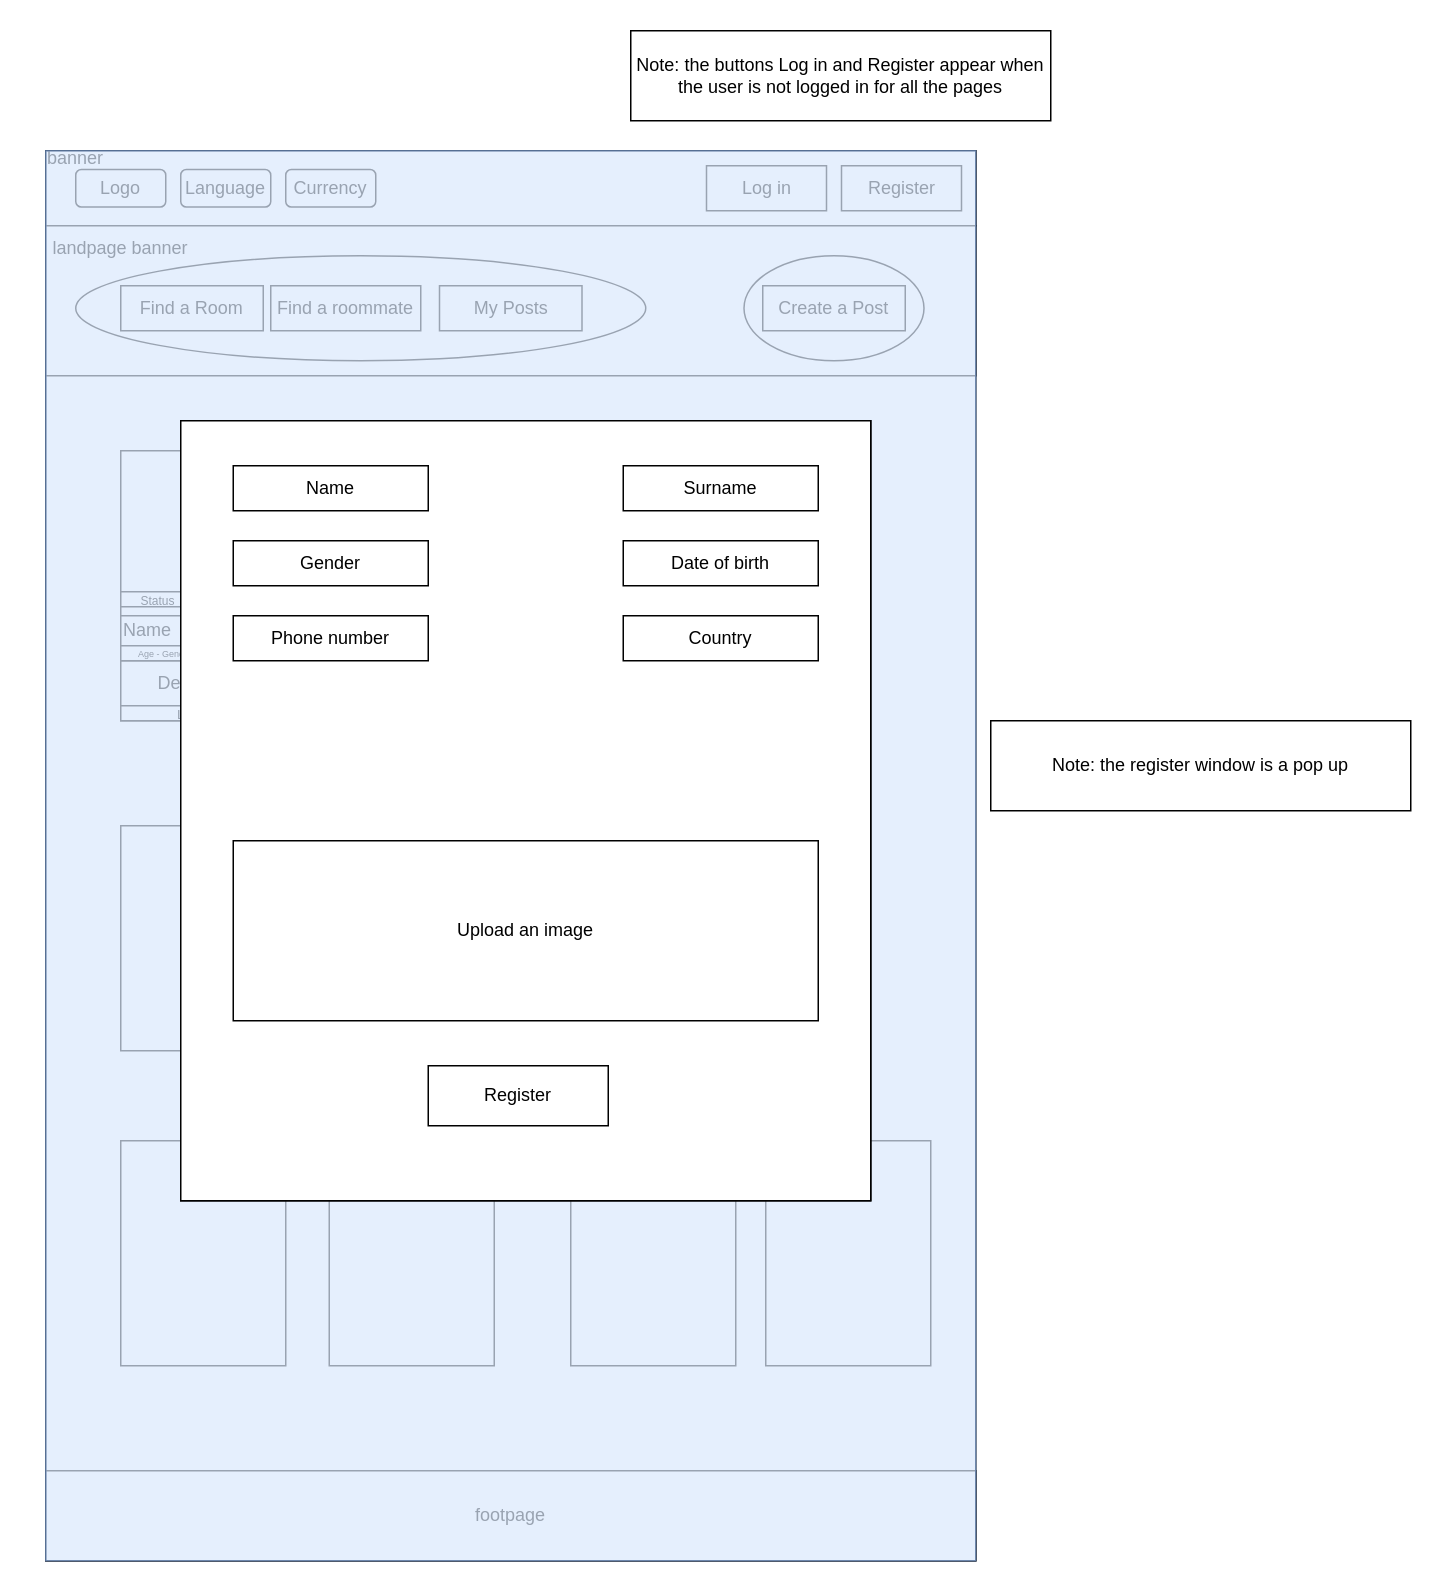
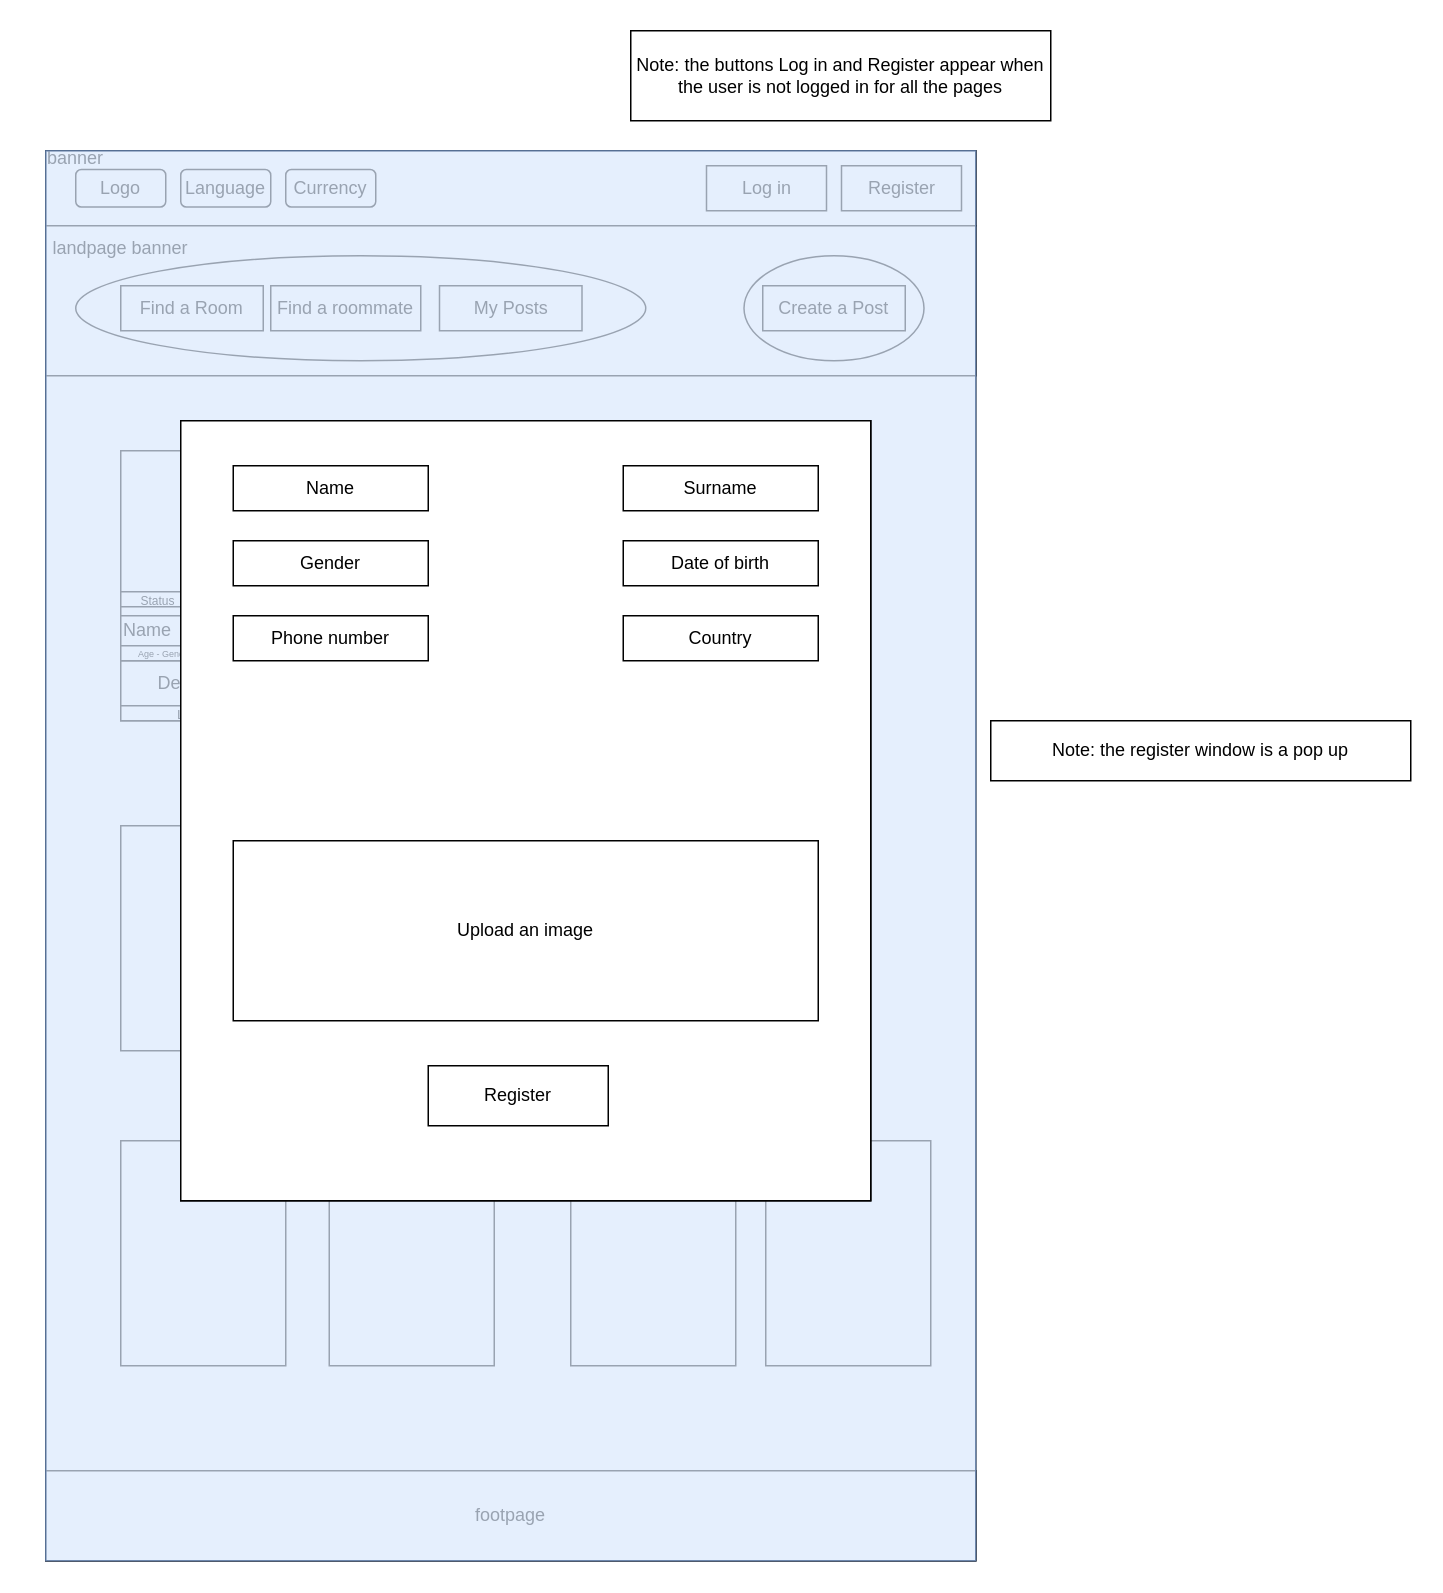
(1201, 766) -> (1201, 751)
